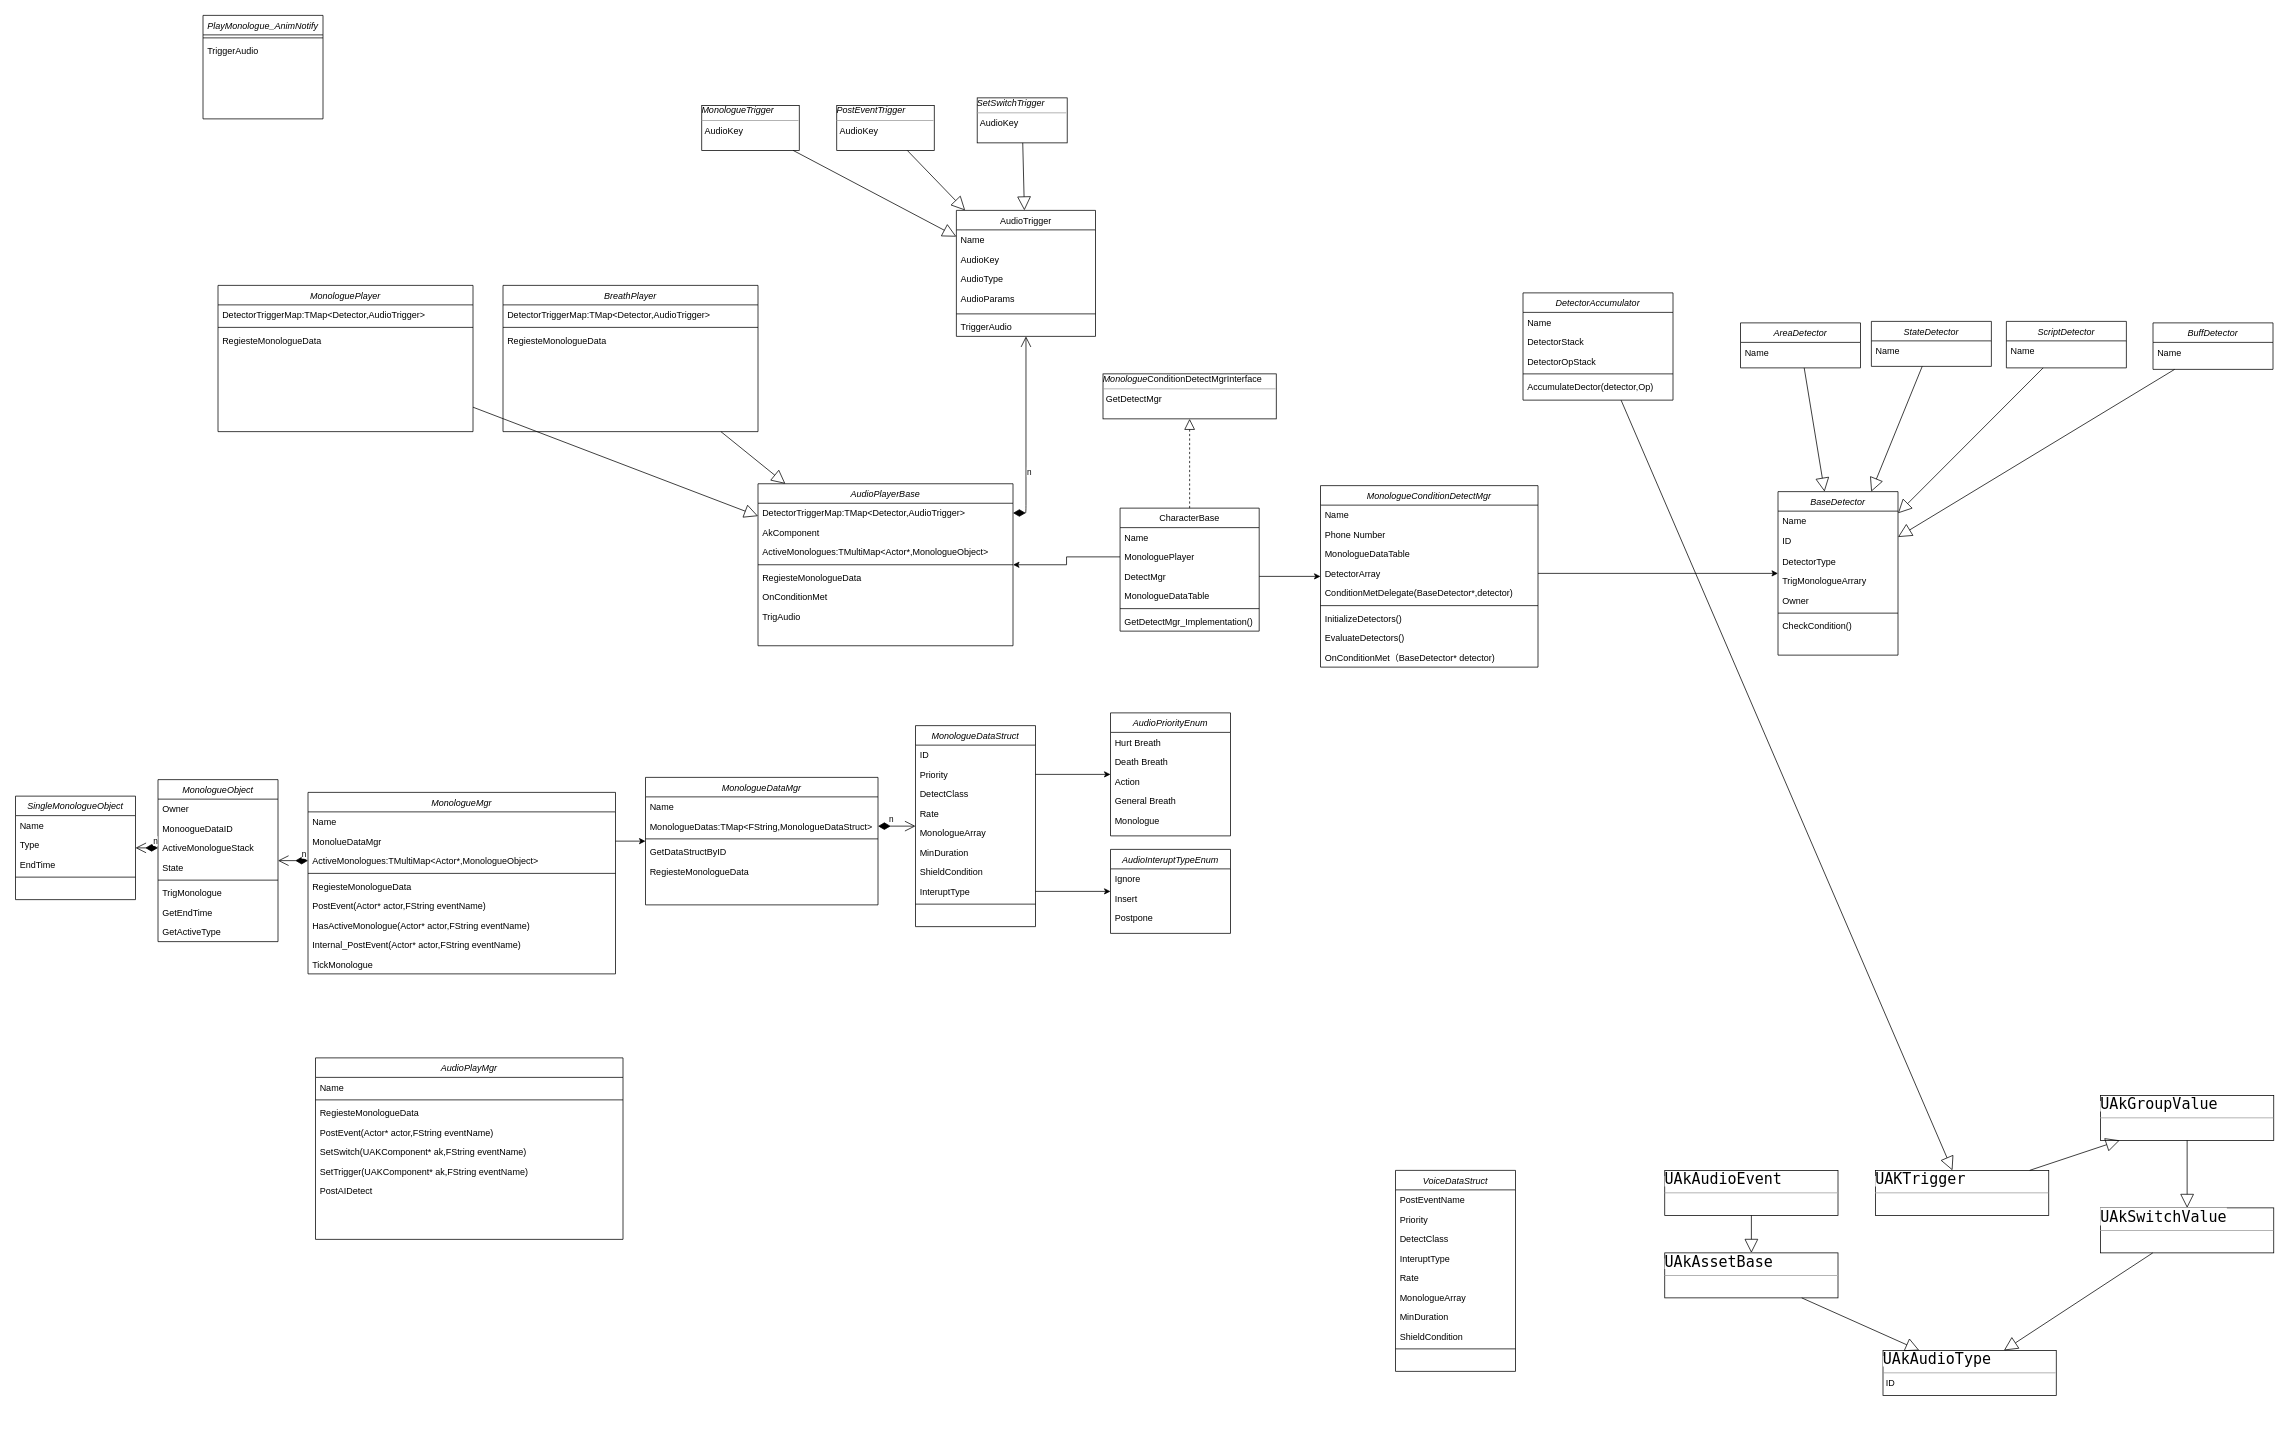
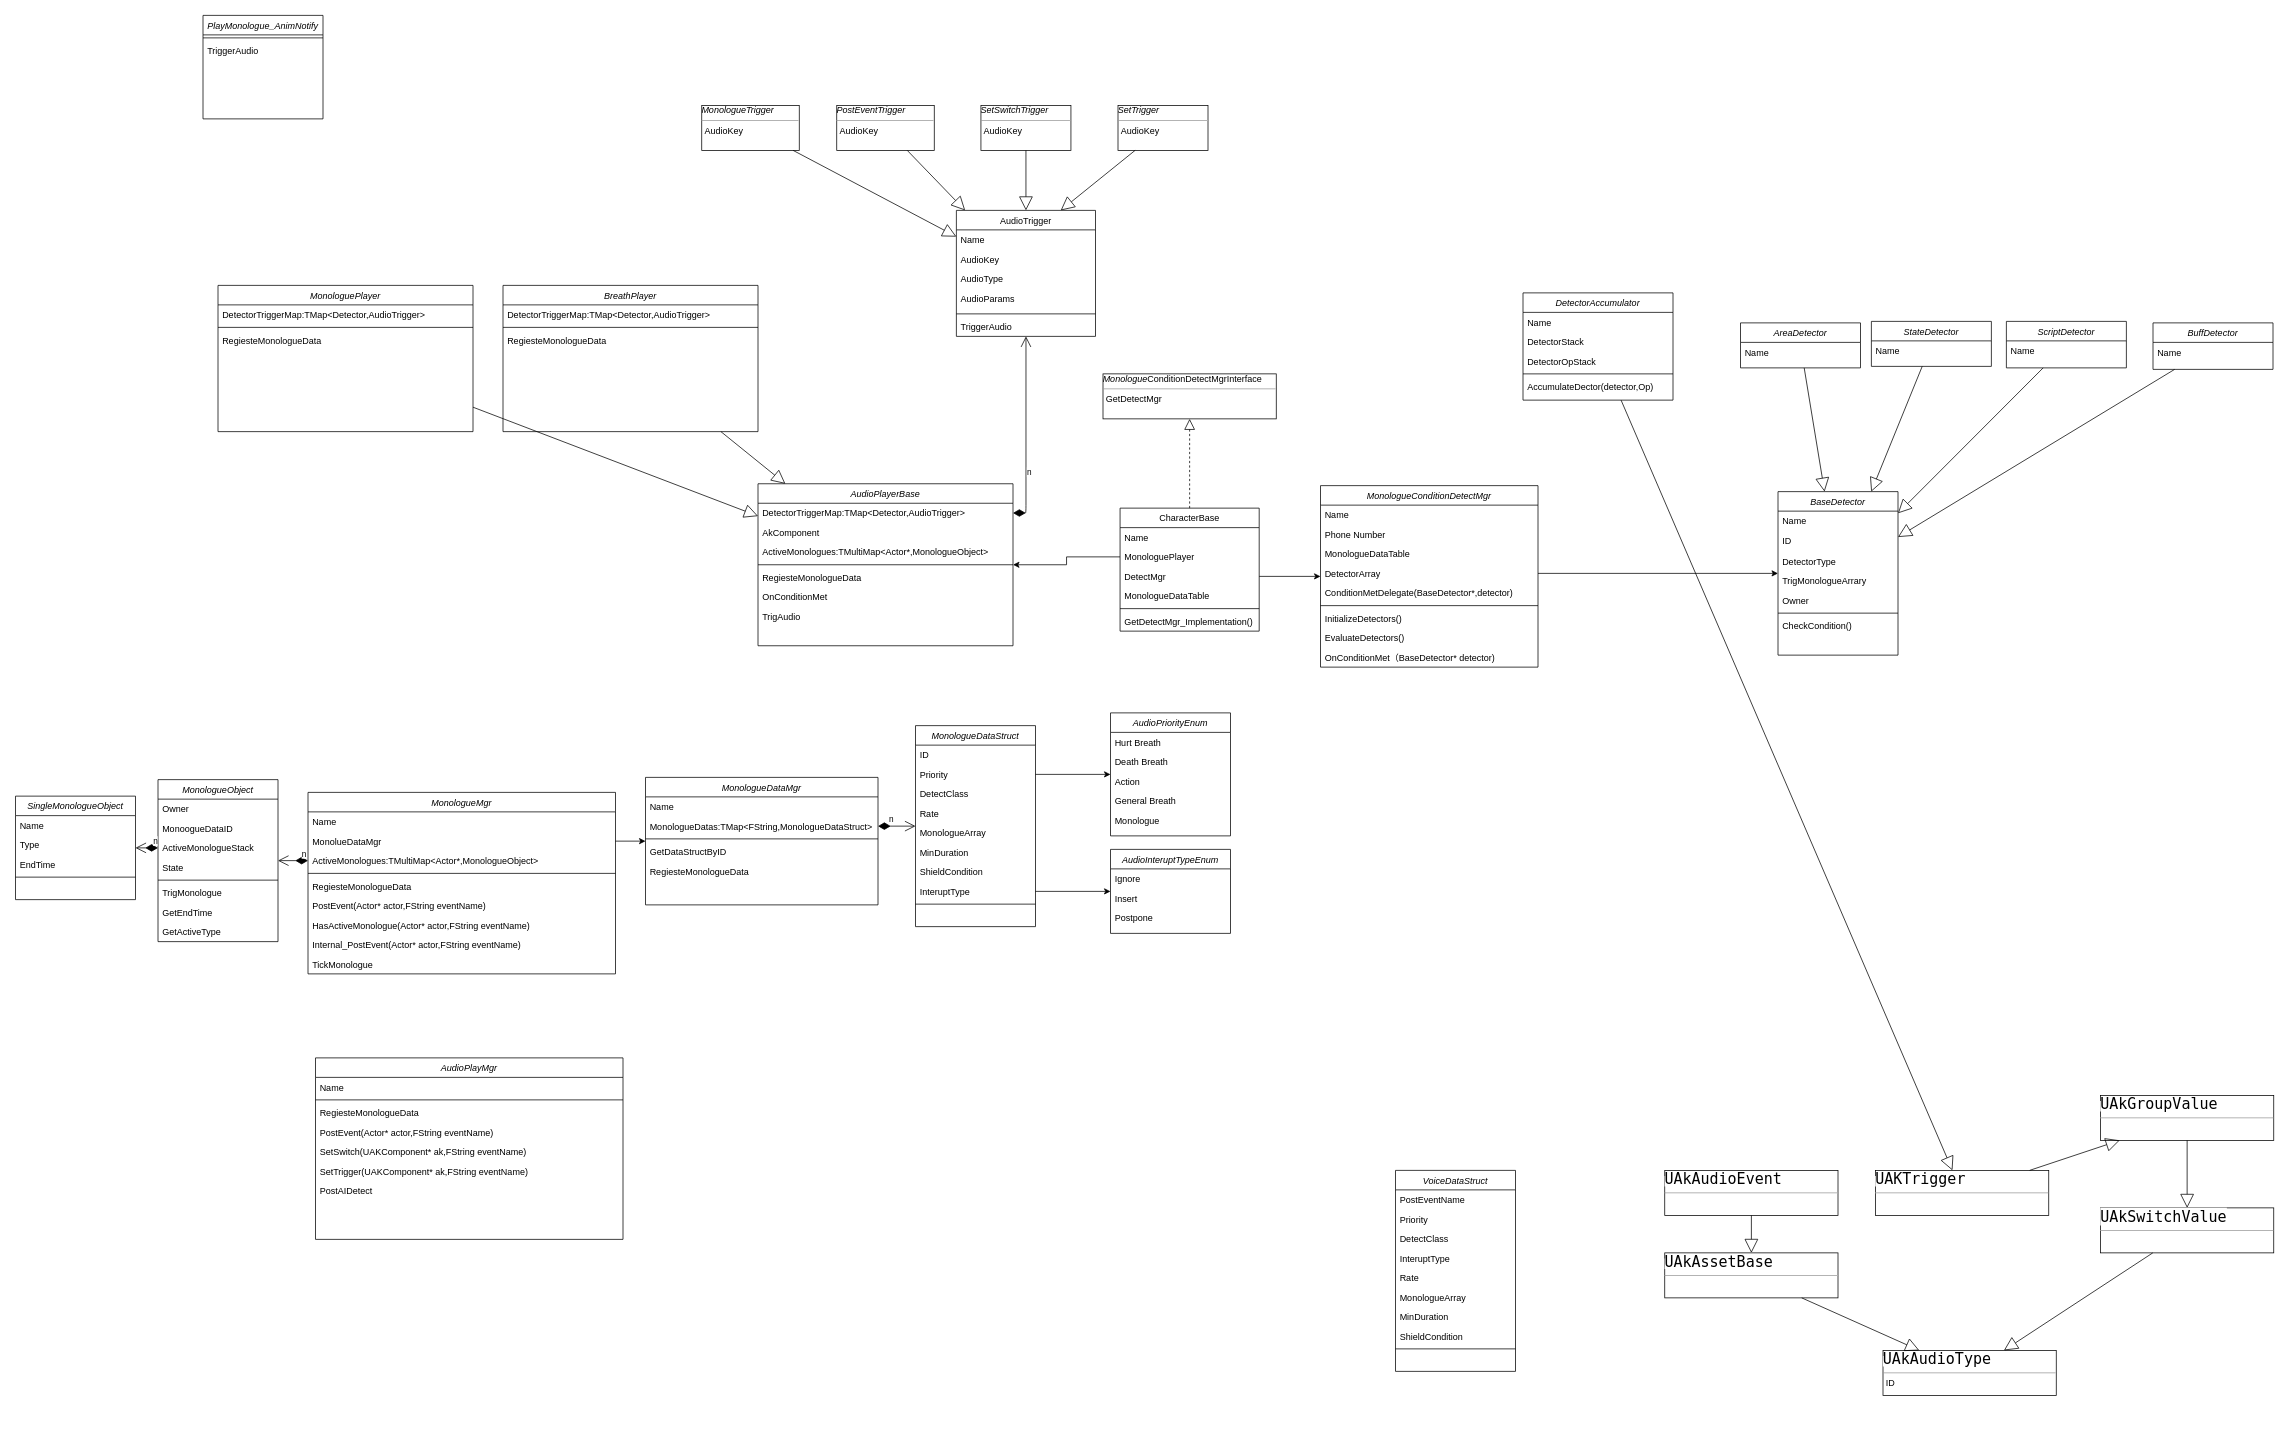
(1022, 120) -> (1026, 128)
none -> (1163, 128)
none -> (1103, 176)
